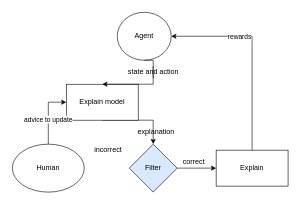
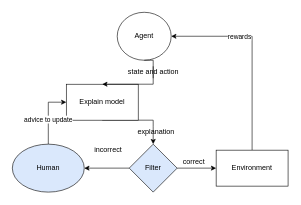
(48, 168) -> (48, 168)
none -> (89, 168)
(252, 168) -> (252, 168)
